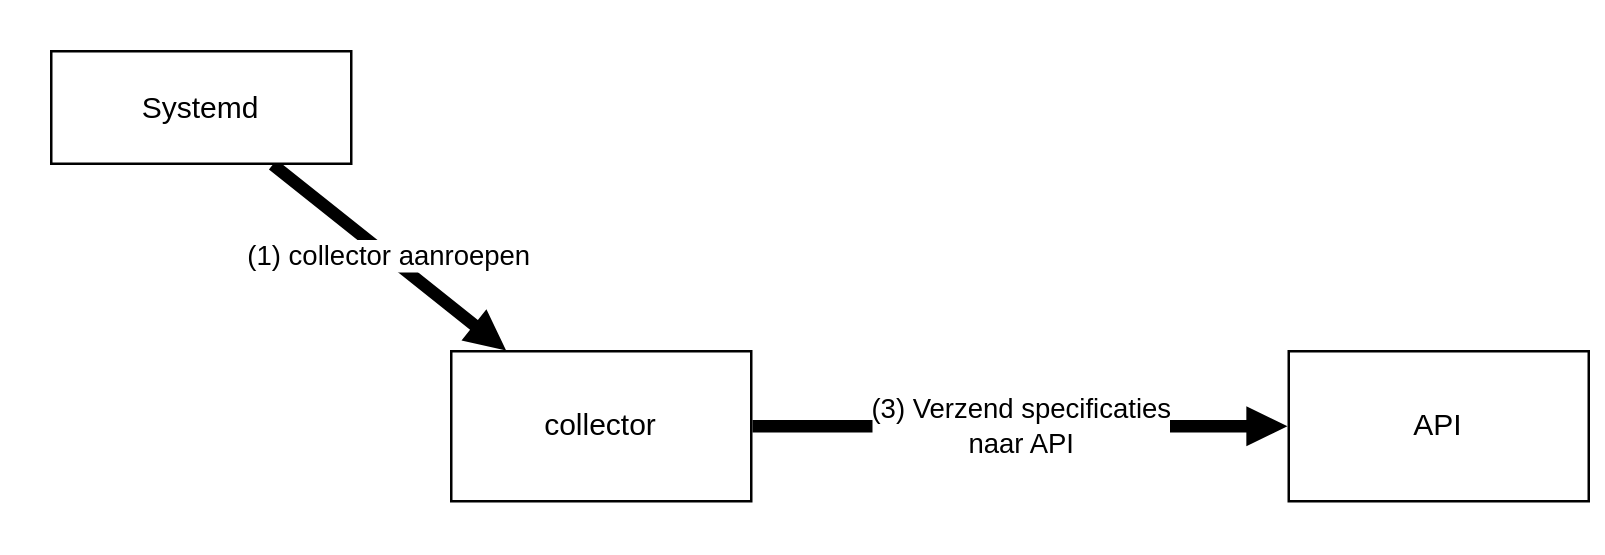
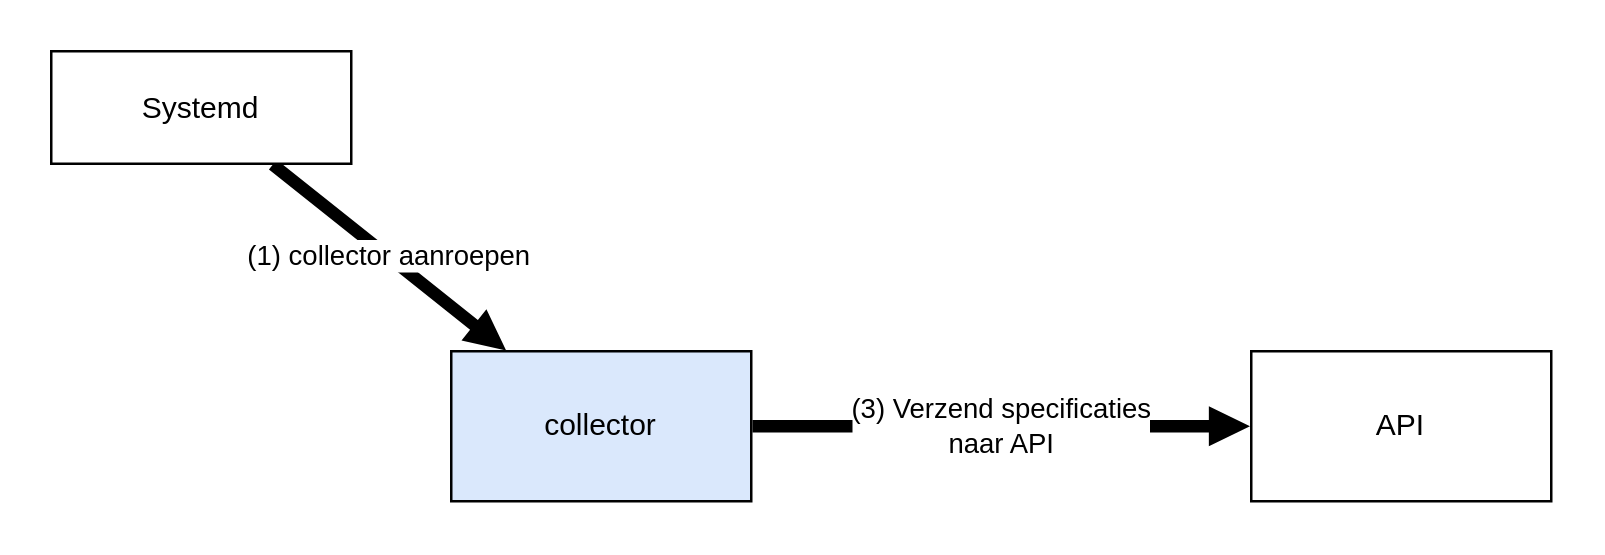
(601, 426) -> (601, 426)
(1439, 426) -> (1401, 426)
